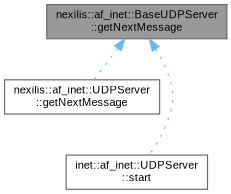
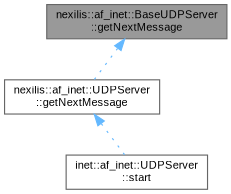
(172, 103) -> (113, 139)
